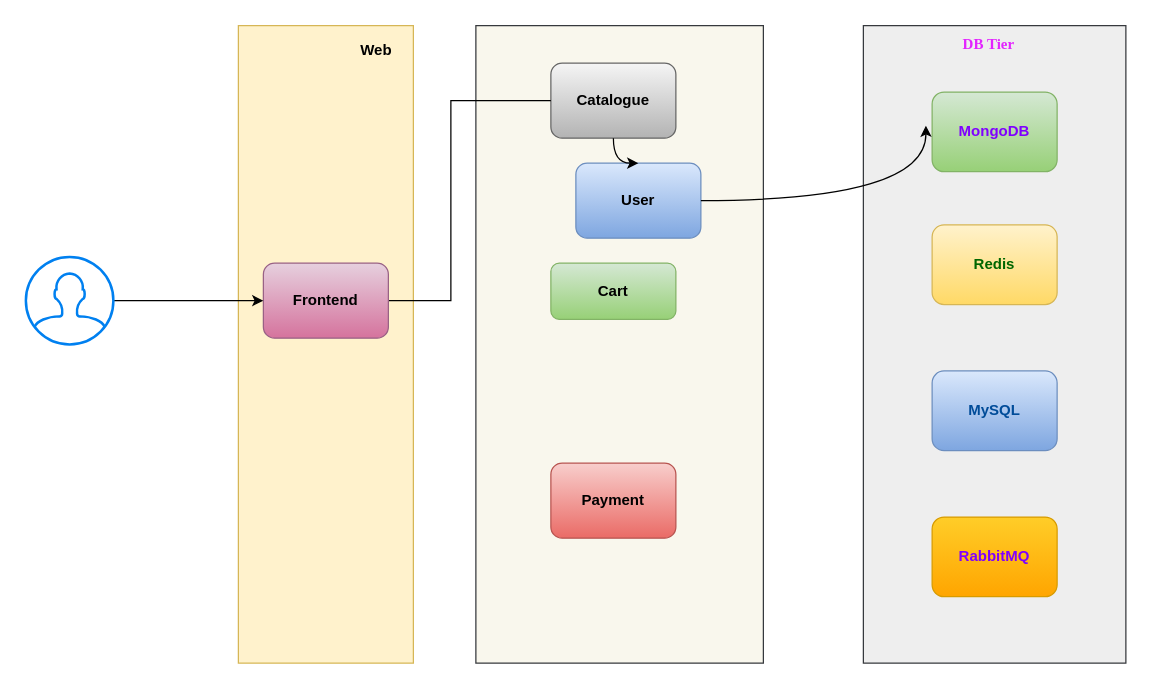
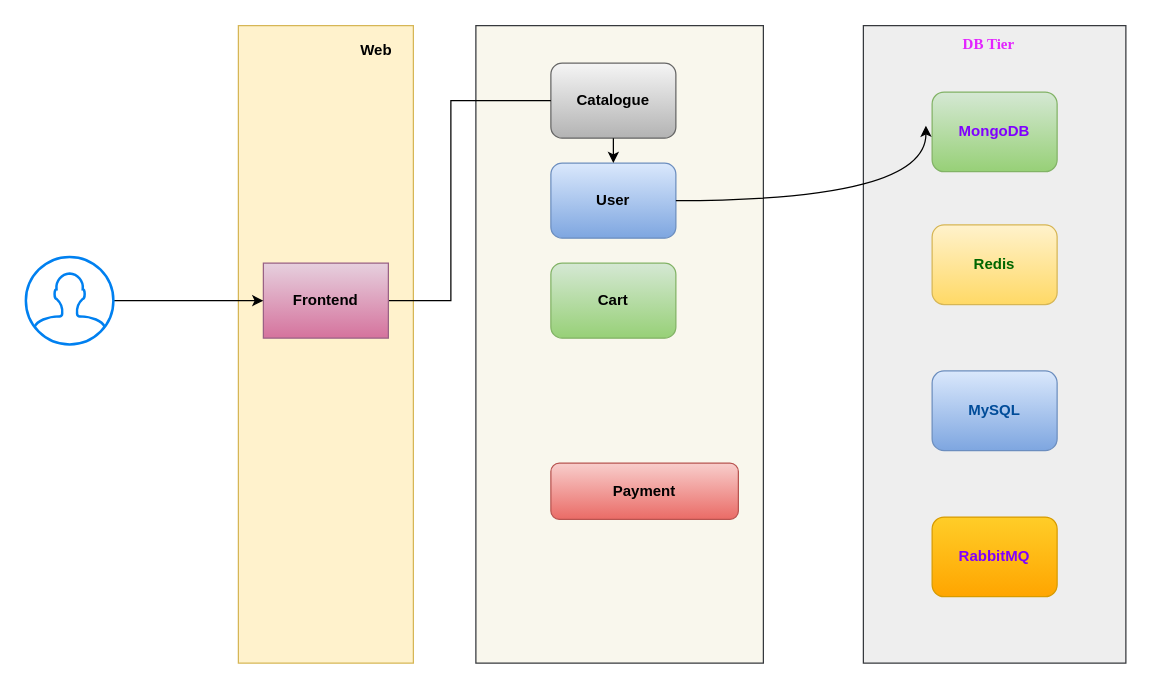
(638, 201) -> (613, 201)
(613, 291) -> (613, 301)
(326, 301) -> (326, 301)
(613, 501) -> (644, 491)
